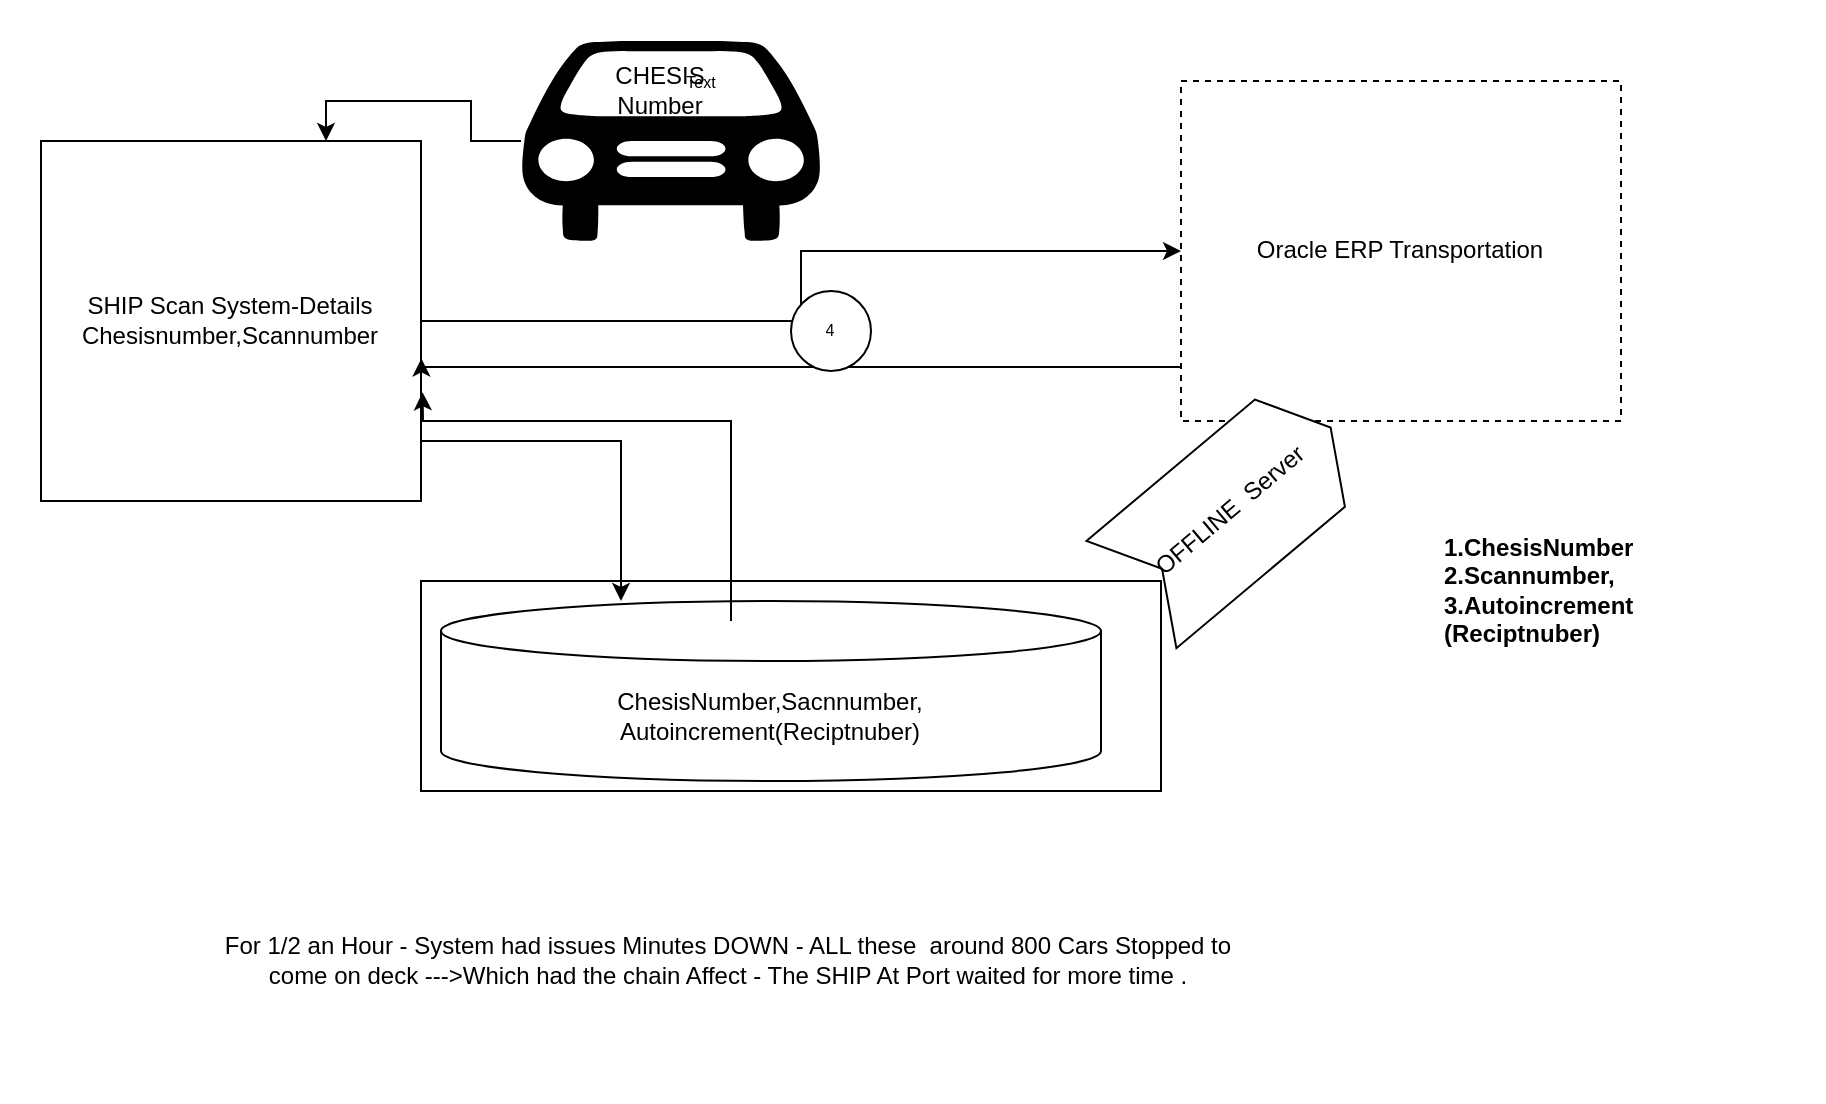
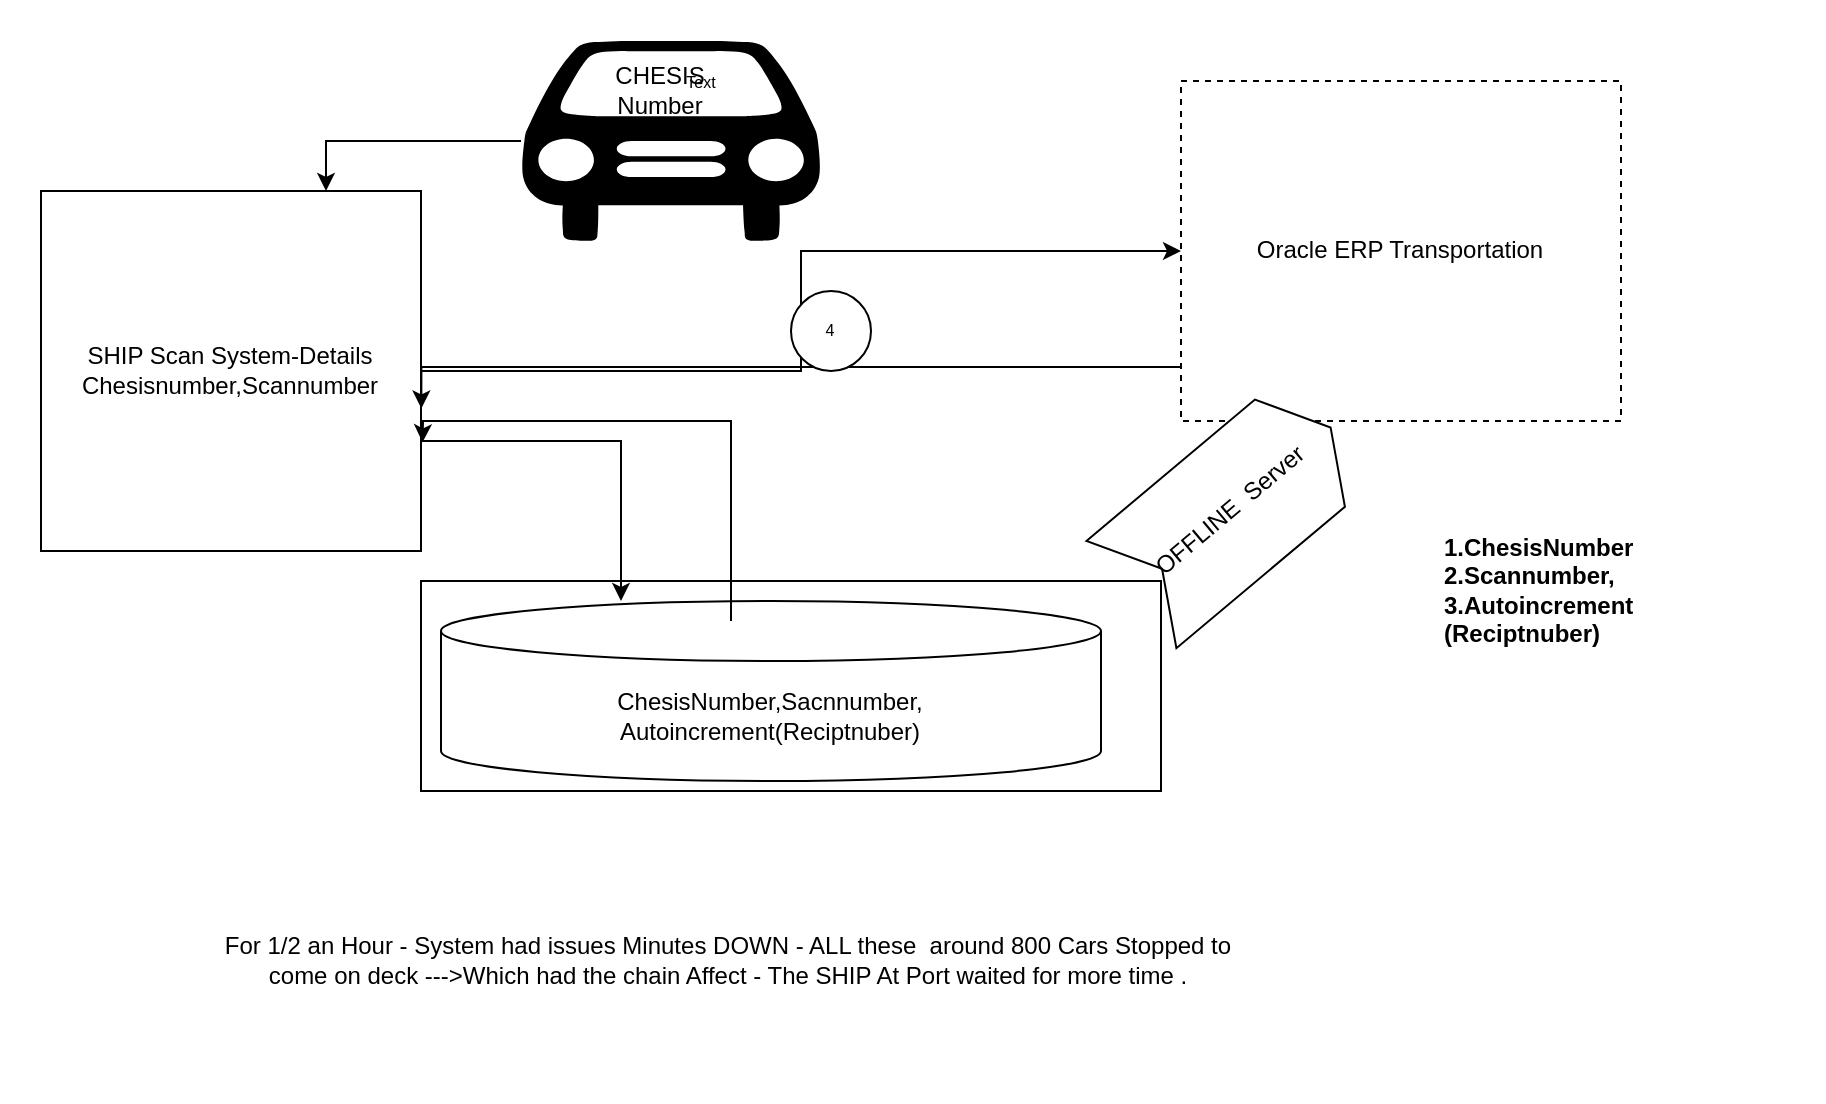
(231, 321) -> (231, 371)
